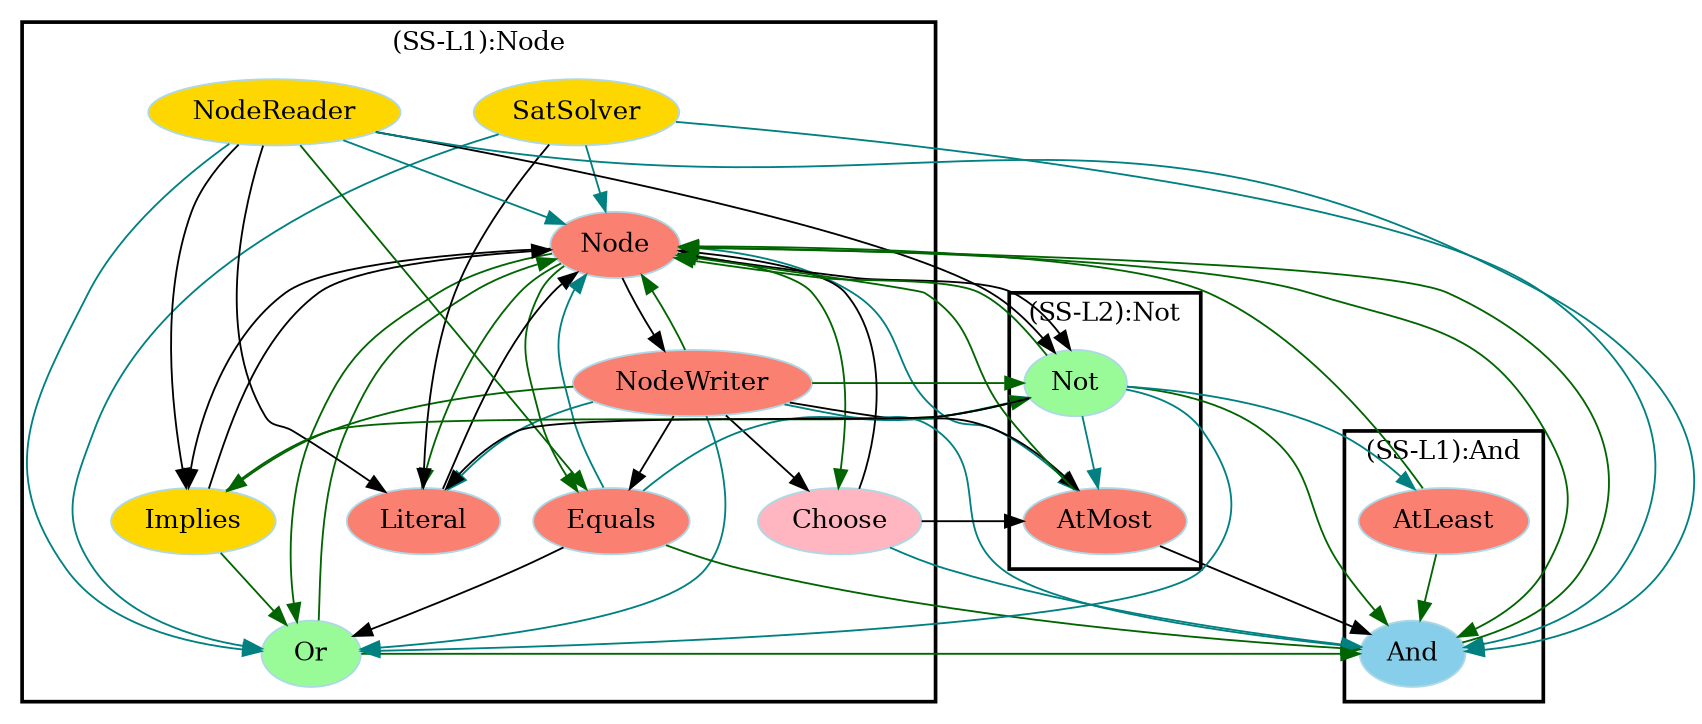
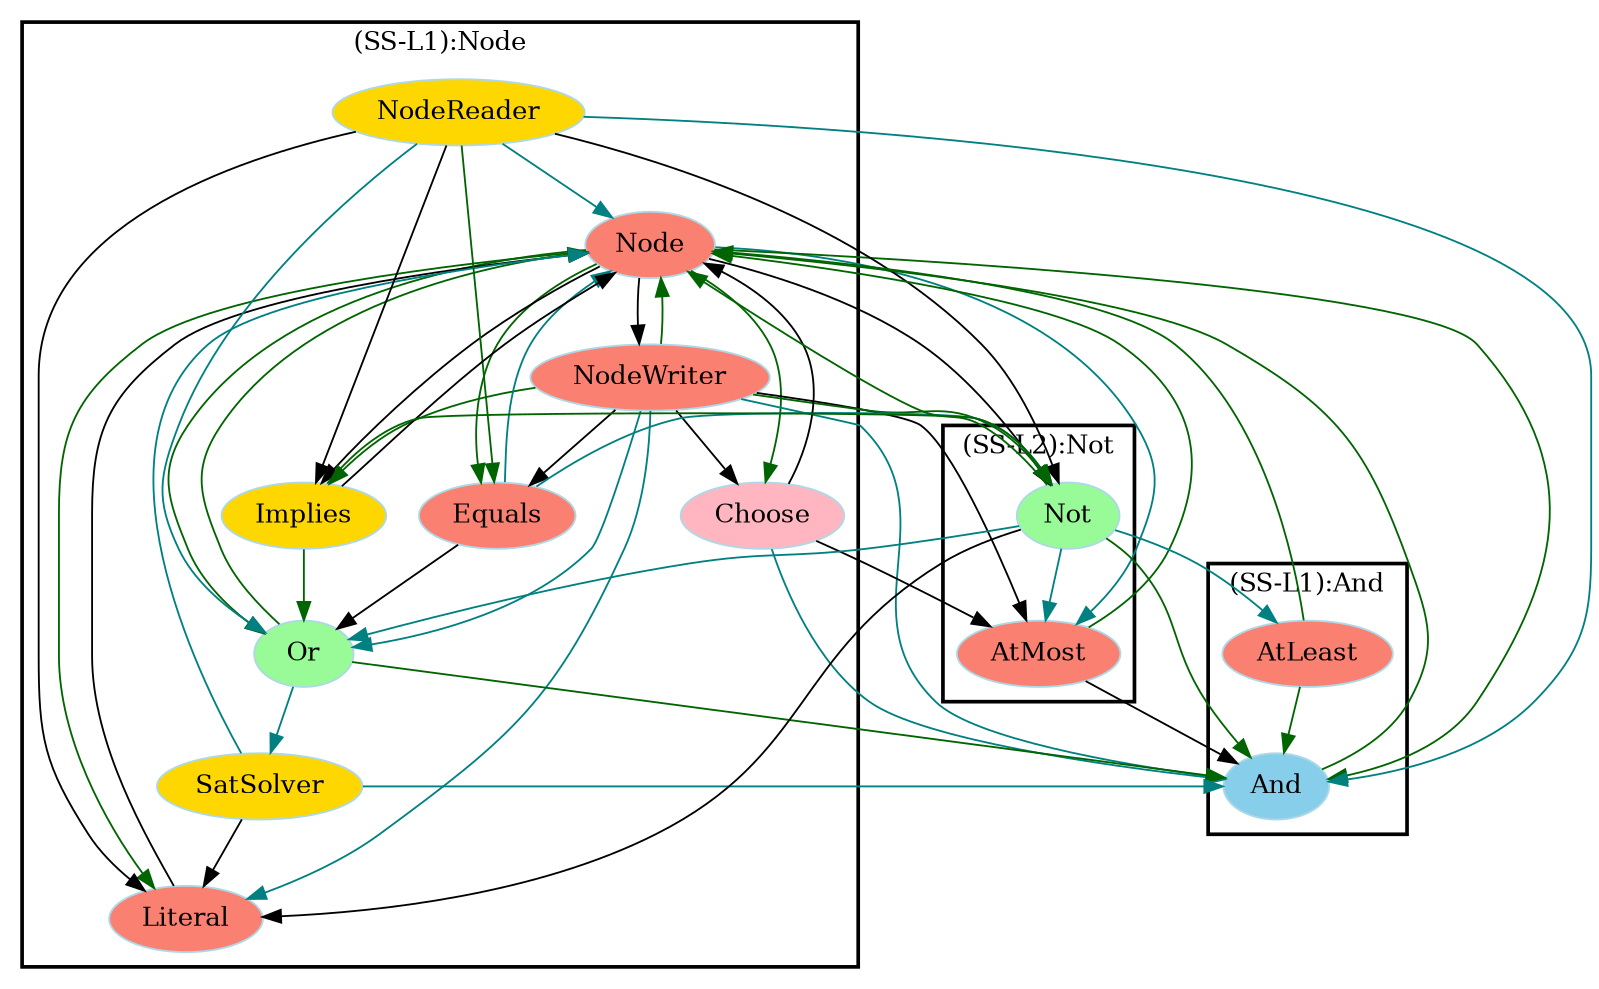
(145, 345) -> (285, 711)
(950, 608) -> none
